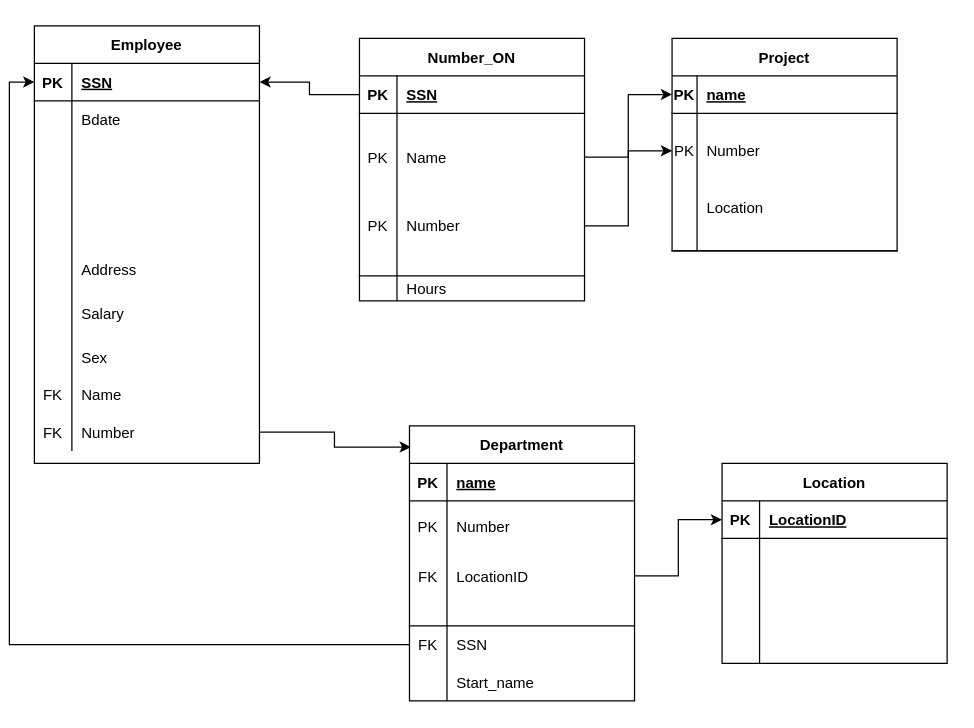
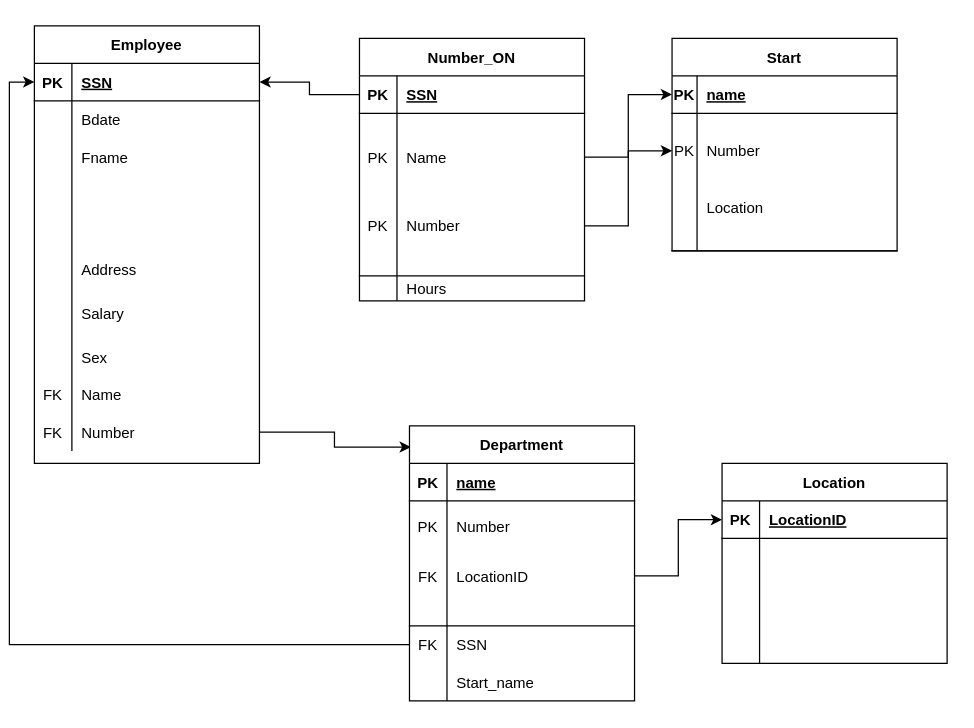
(784, 58) -> (784, 58)
none -> (166, 157)
